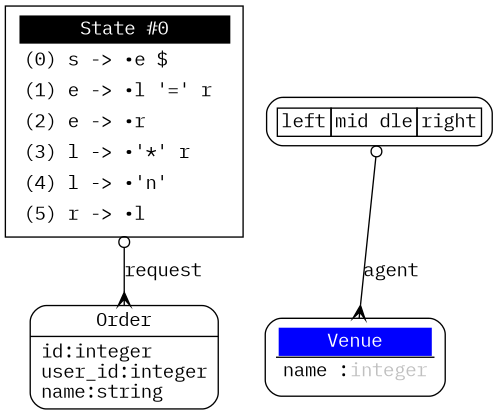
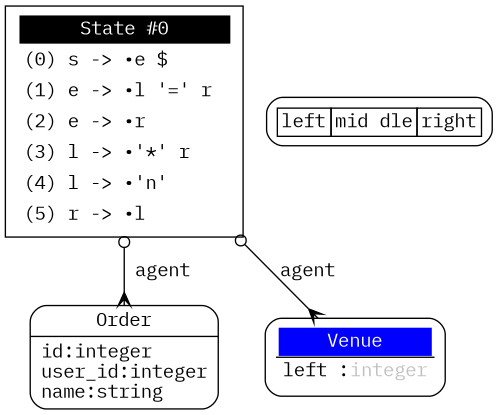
(368, 231) -> (277, 277)
(163, 271) -> (163, 271)
(316, 371) -> (316, 371)
